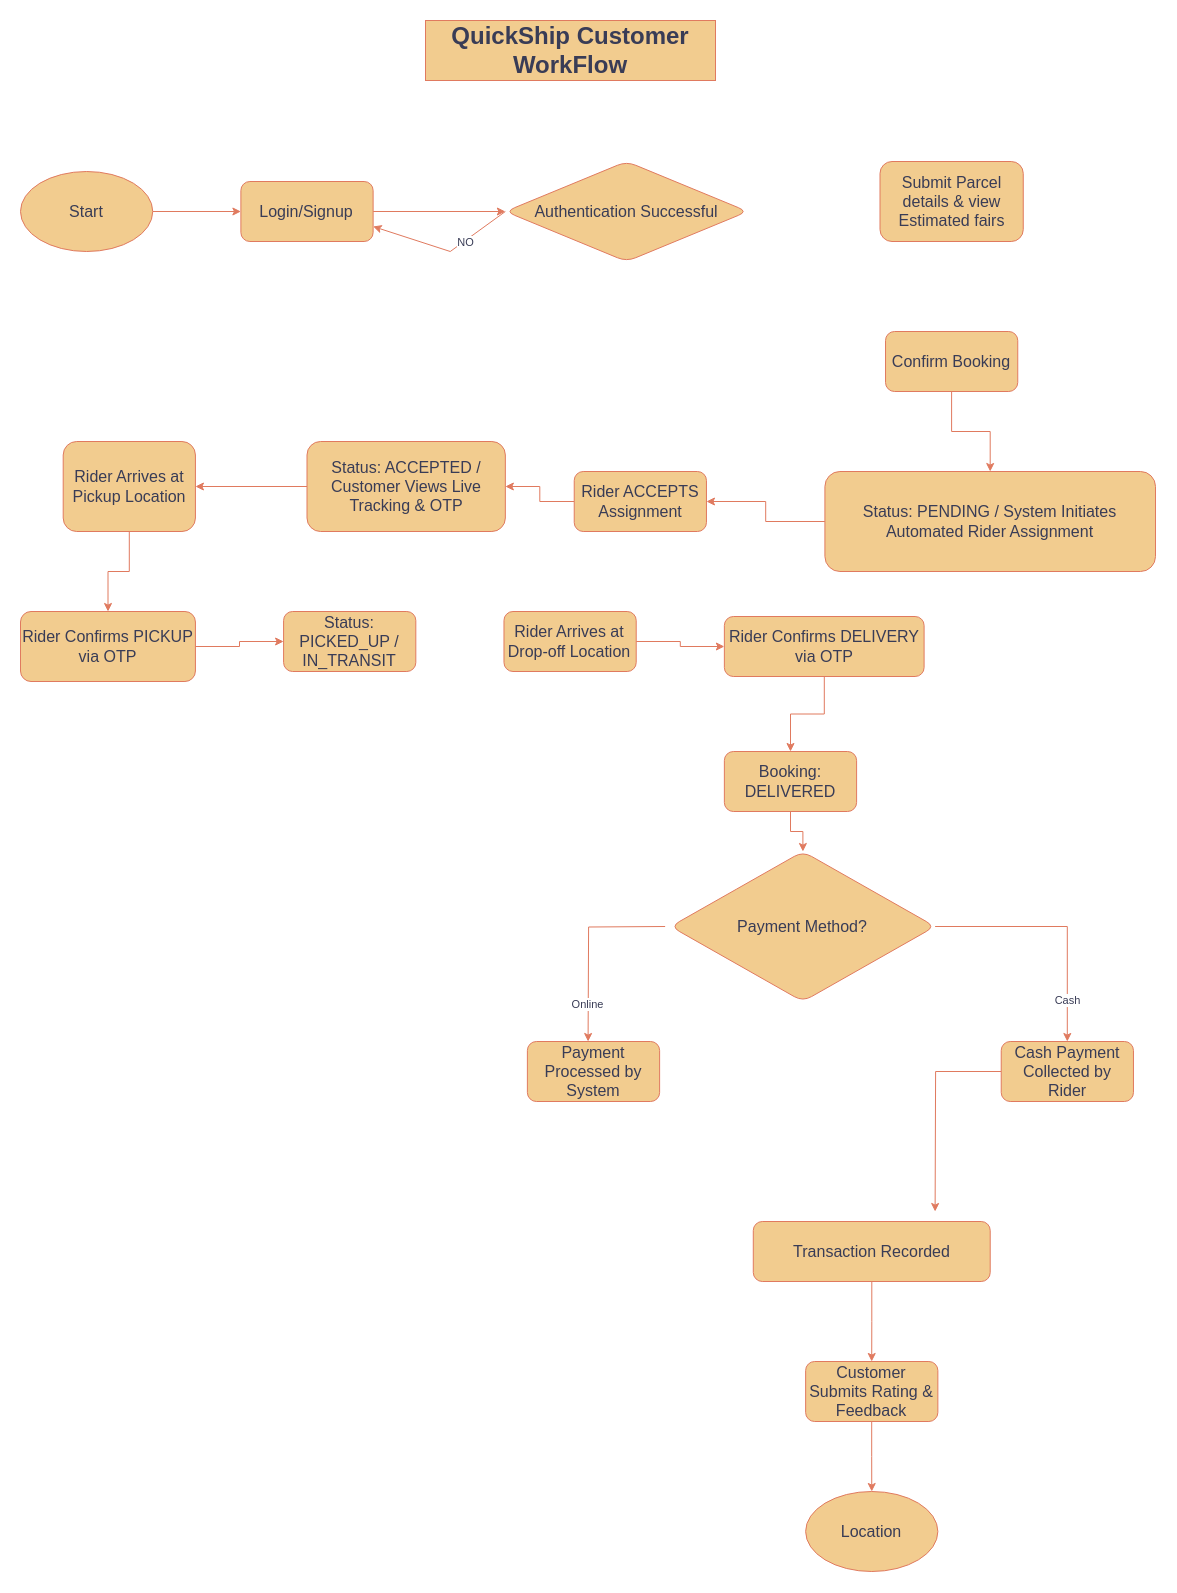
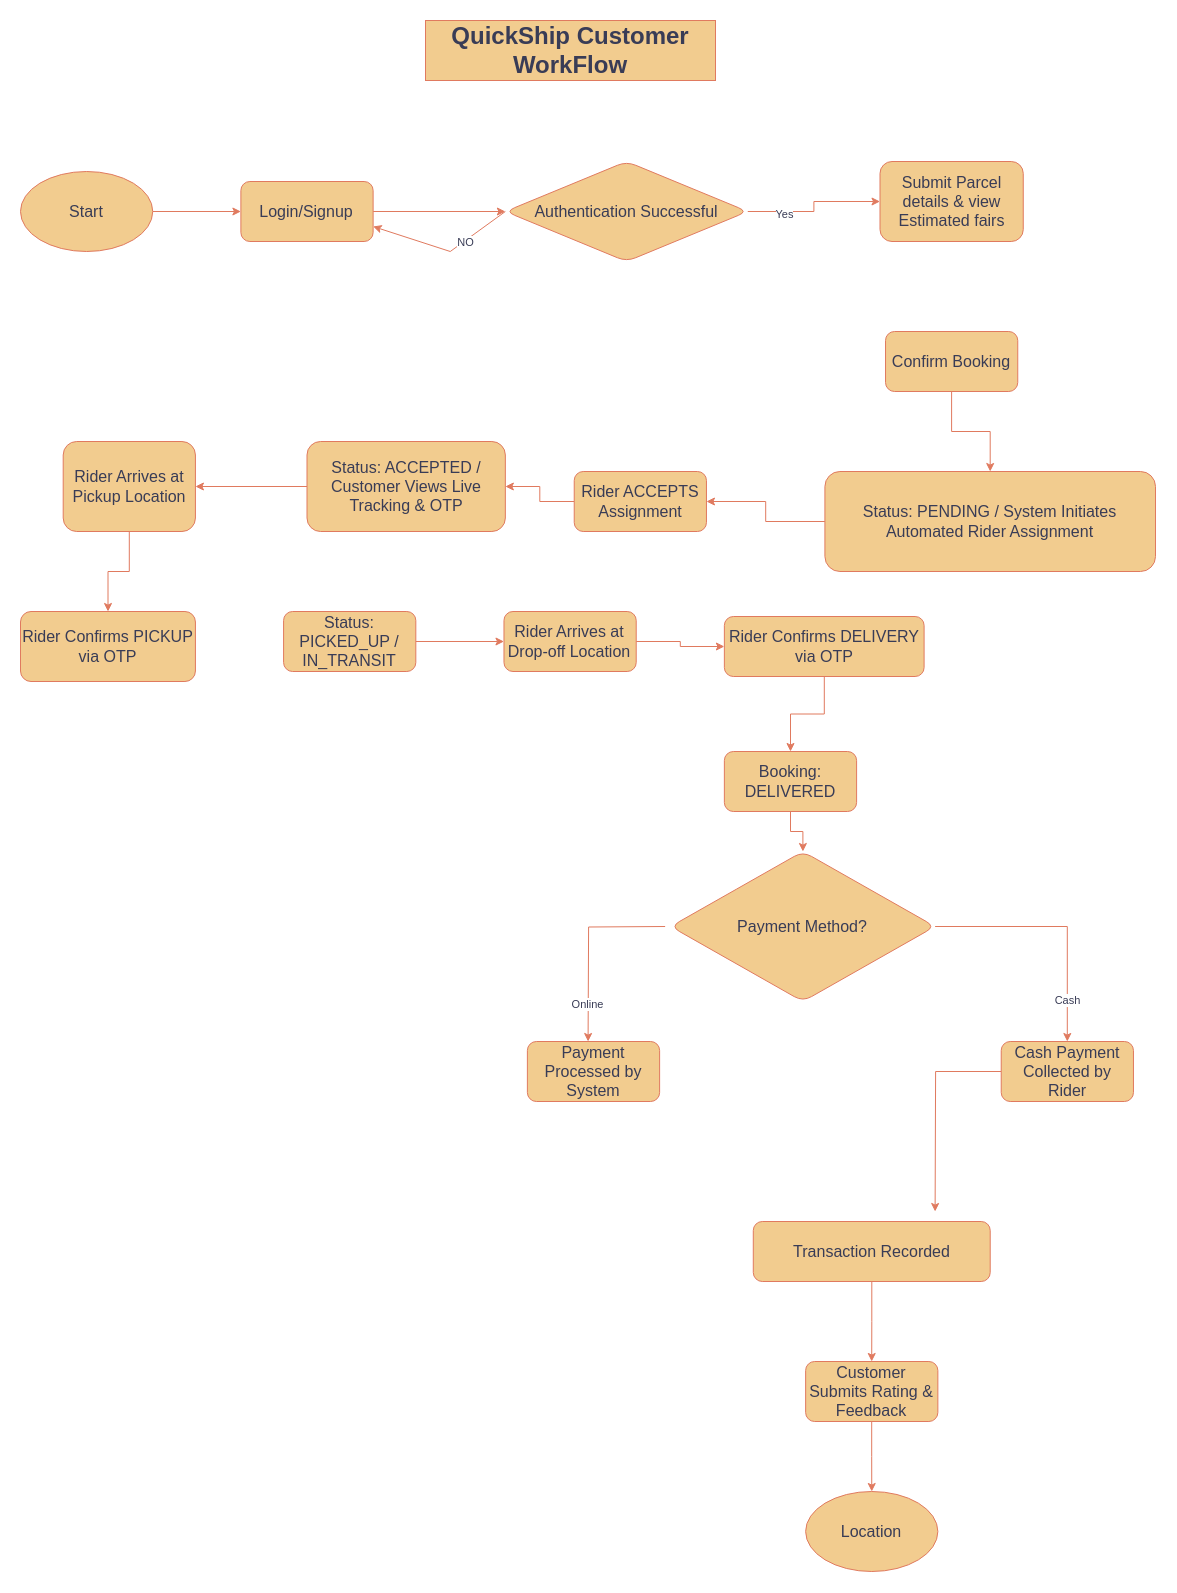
none -> (814, 211)
none -> (456, 642)
(238, 647) -> none
